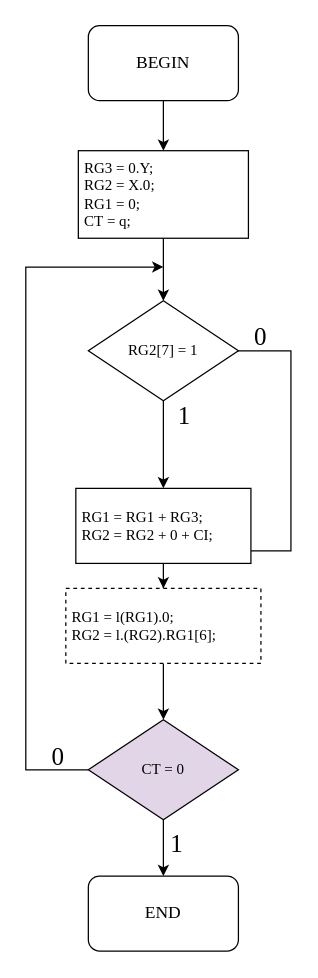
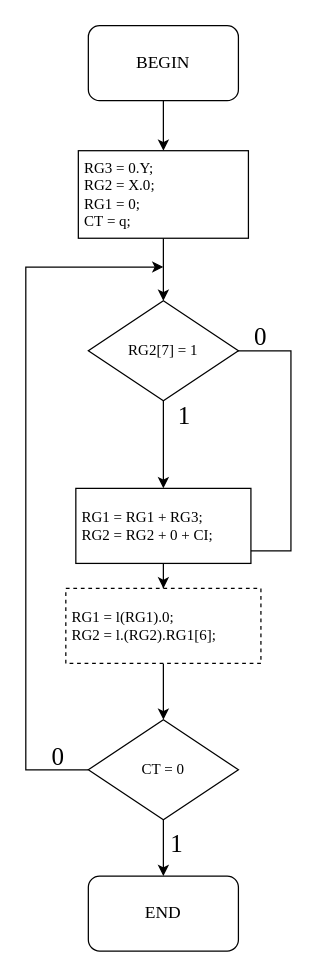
(163, 769) -> (163, 769)
